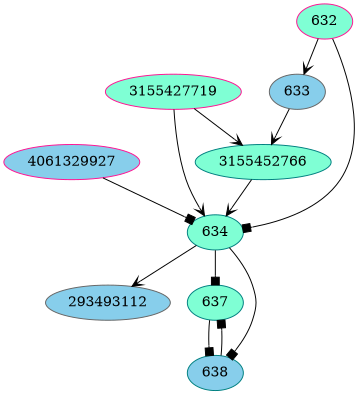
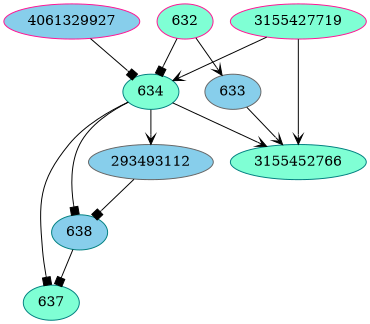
(242, 194) -> (215, 123)
(209, 333) -> (118, 195)
